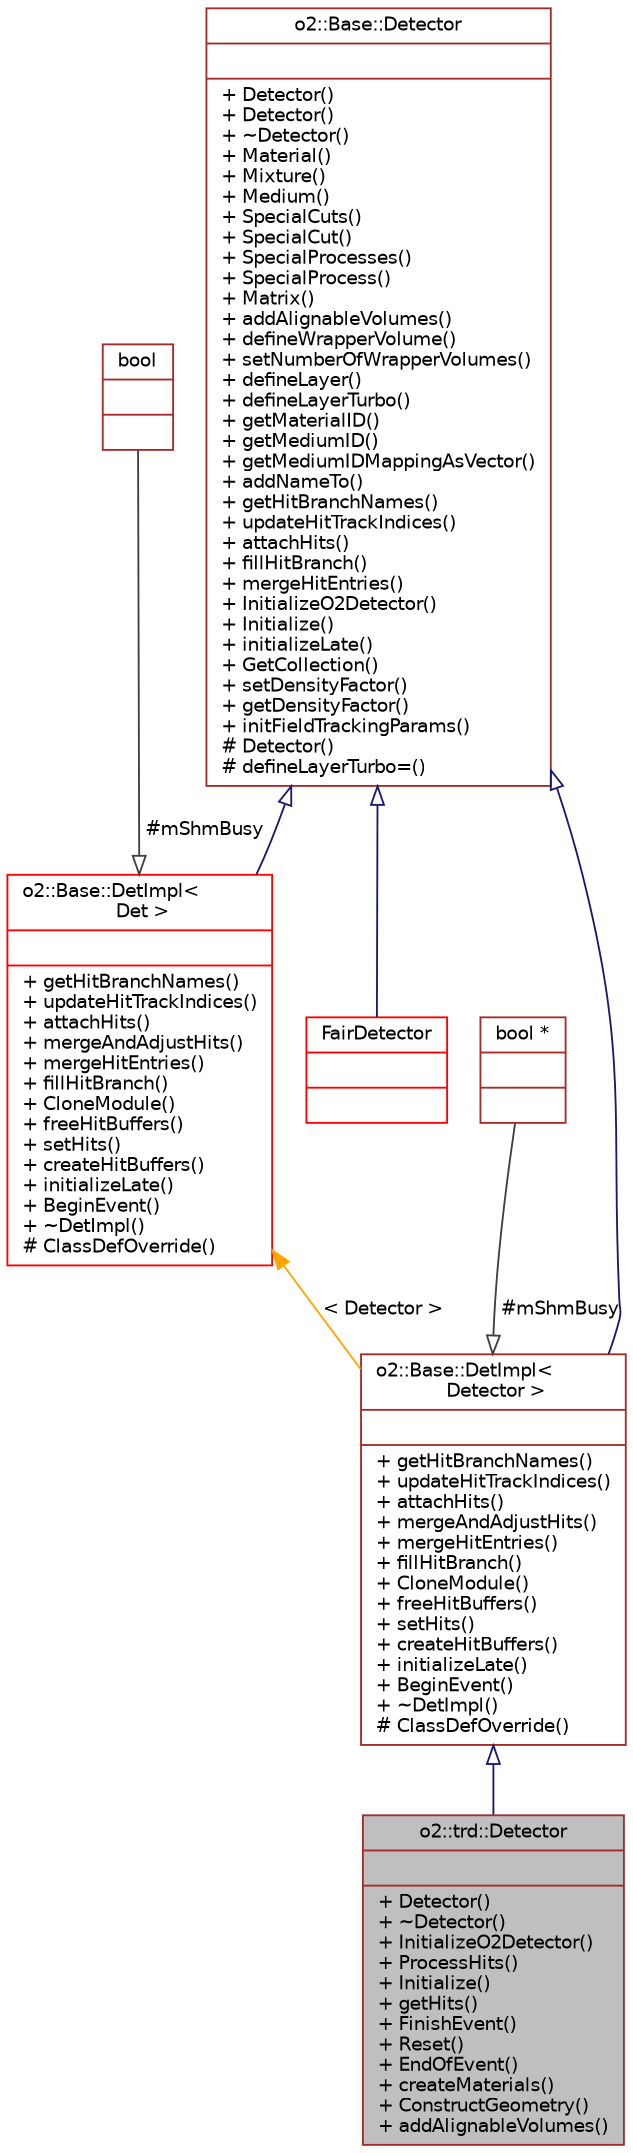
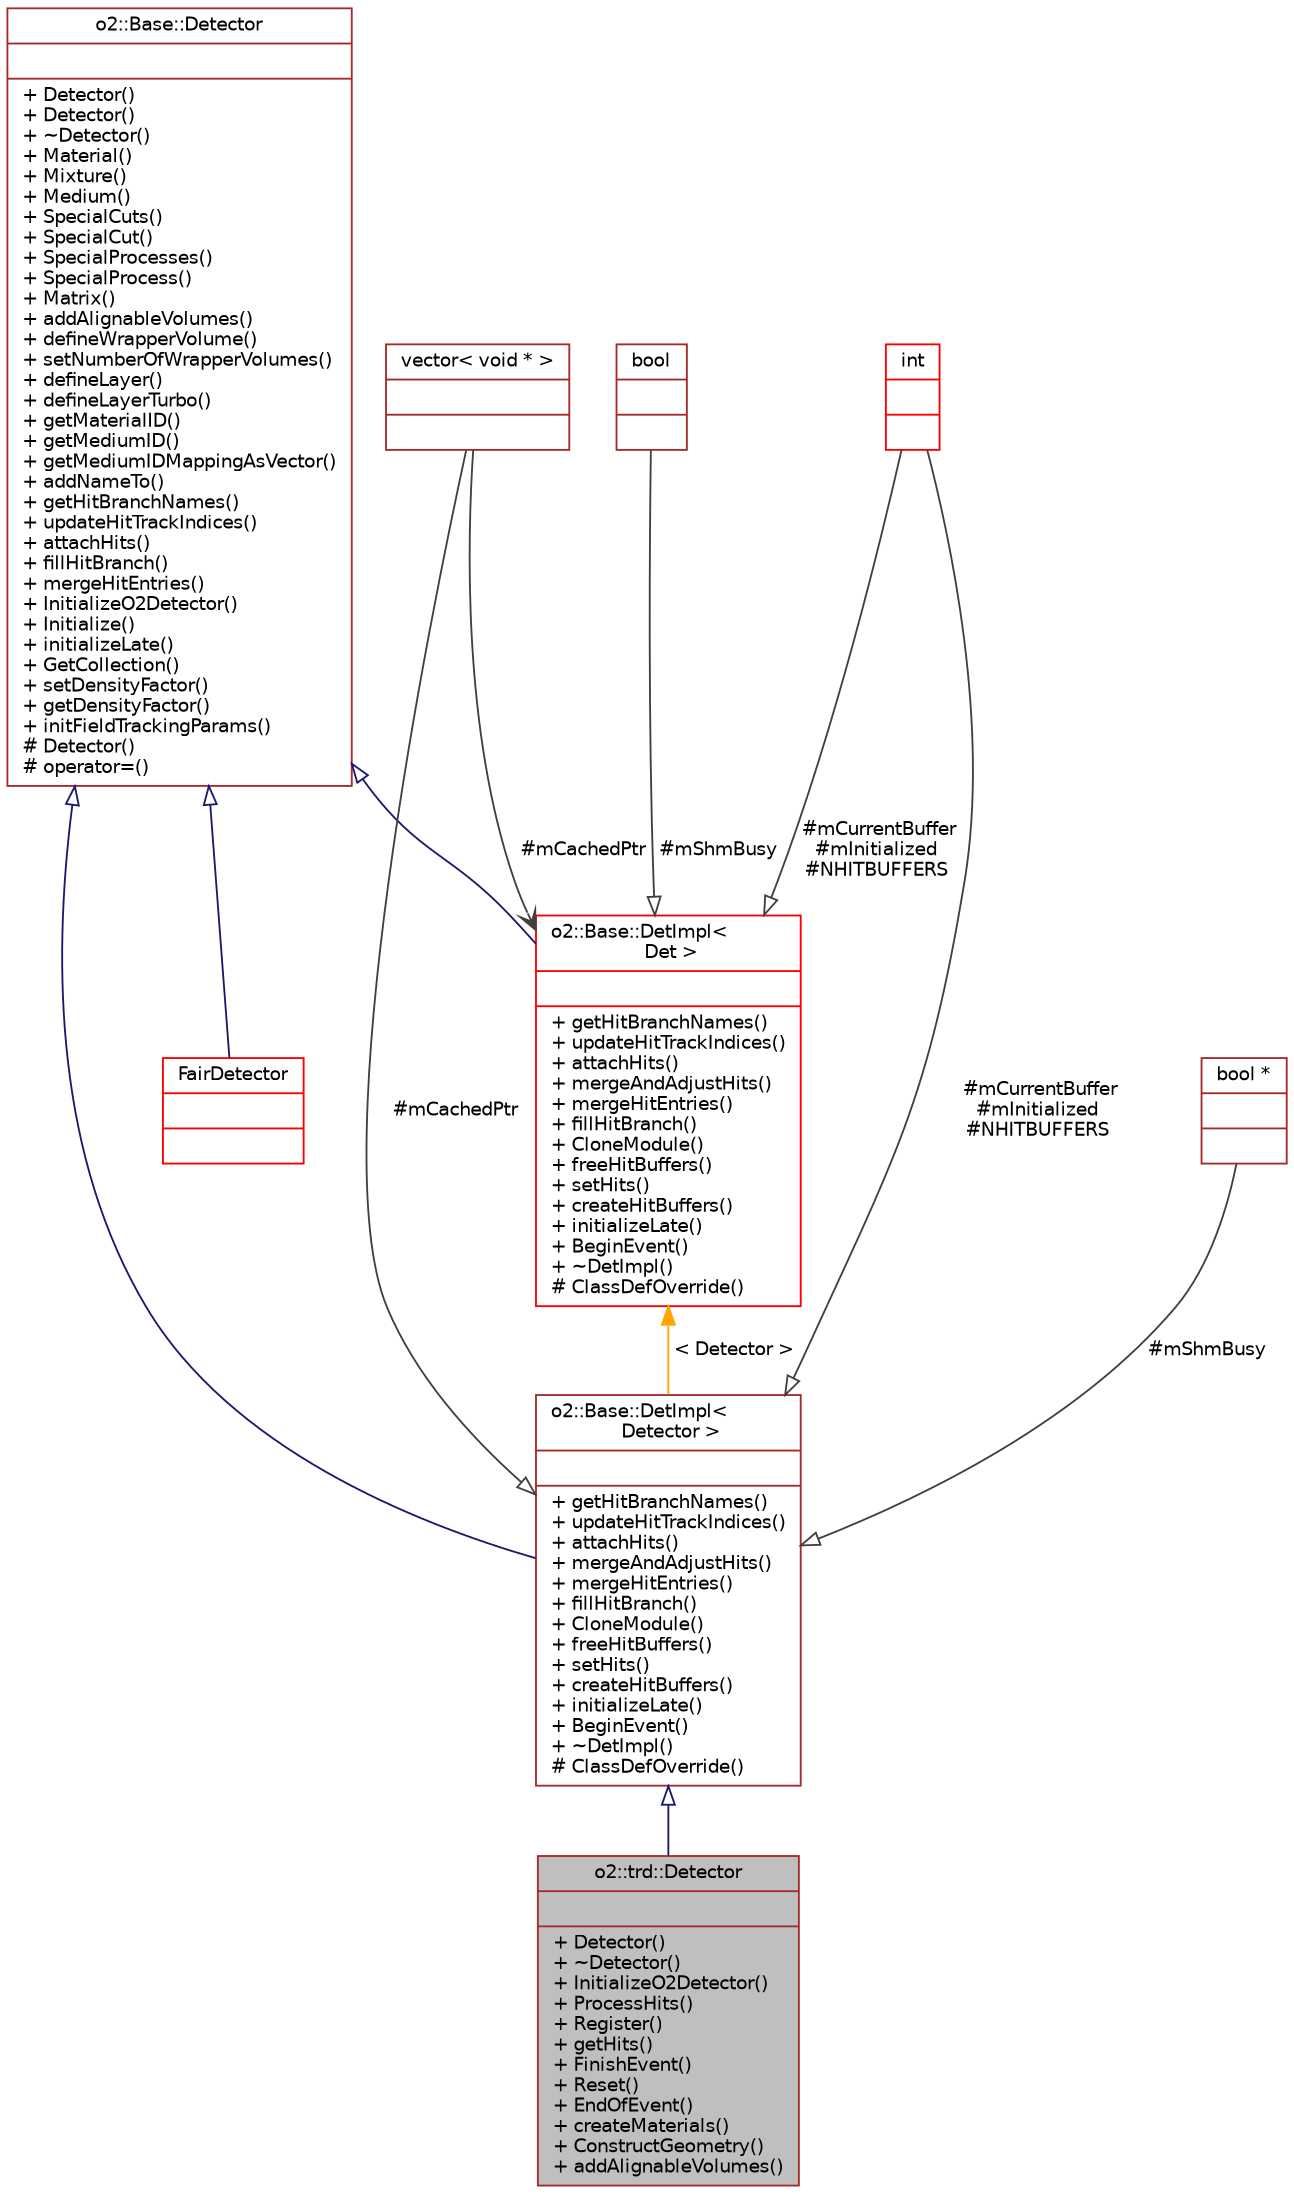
none -> (478, 397)
none -> (913, 397)
(324, 767) -> (86, 767)
(434, 1984) -> (608, 2024)
